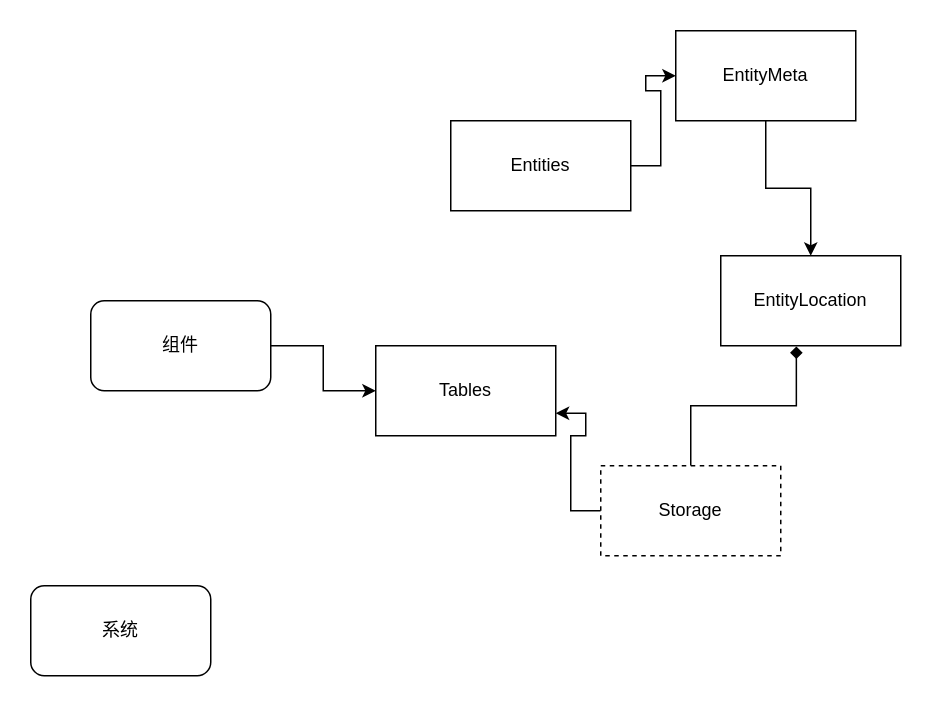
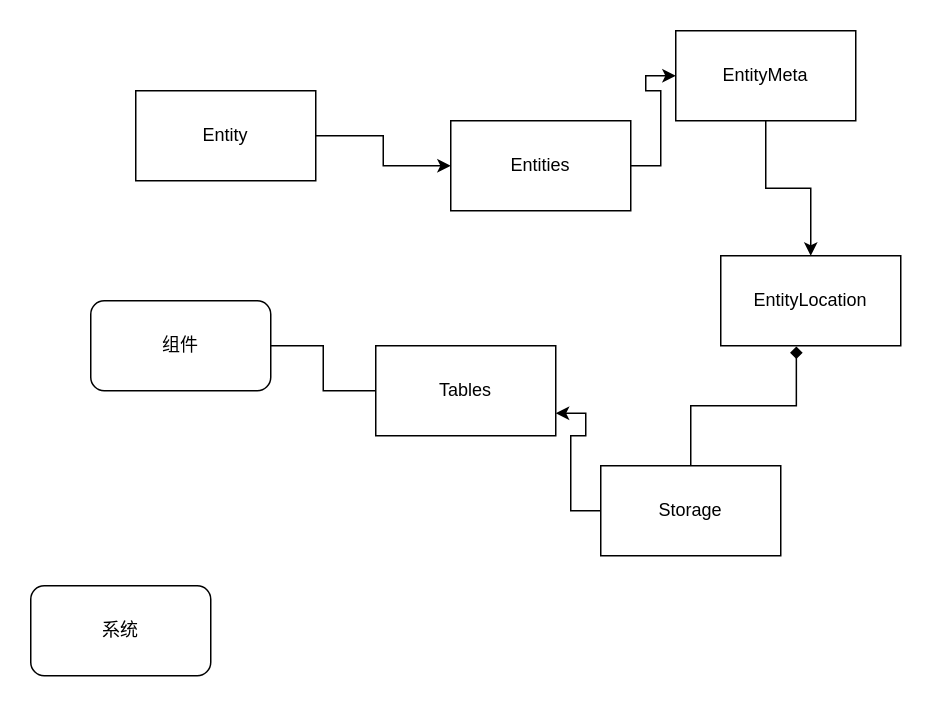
none -> (226, 136)
none -> (383, 146)
(364, 391) -> (368, 391)
(691, 511) -> (691, 511)
